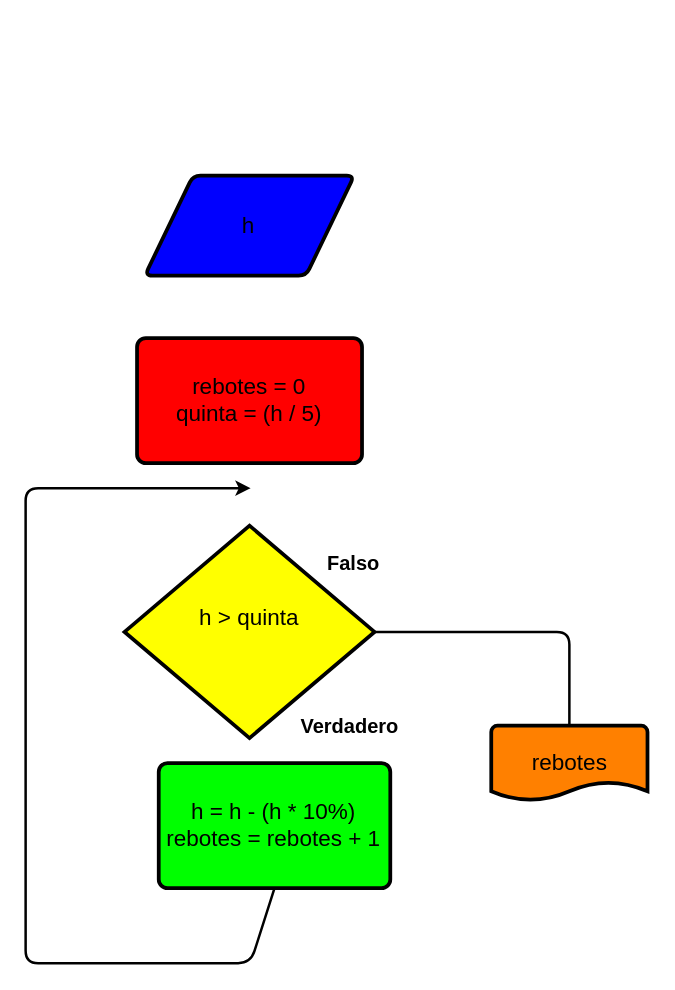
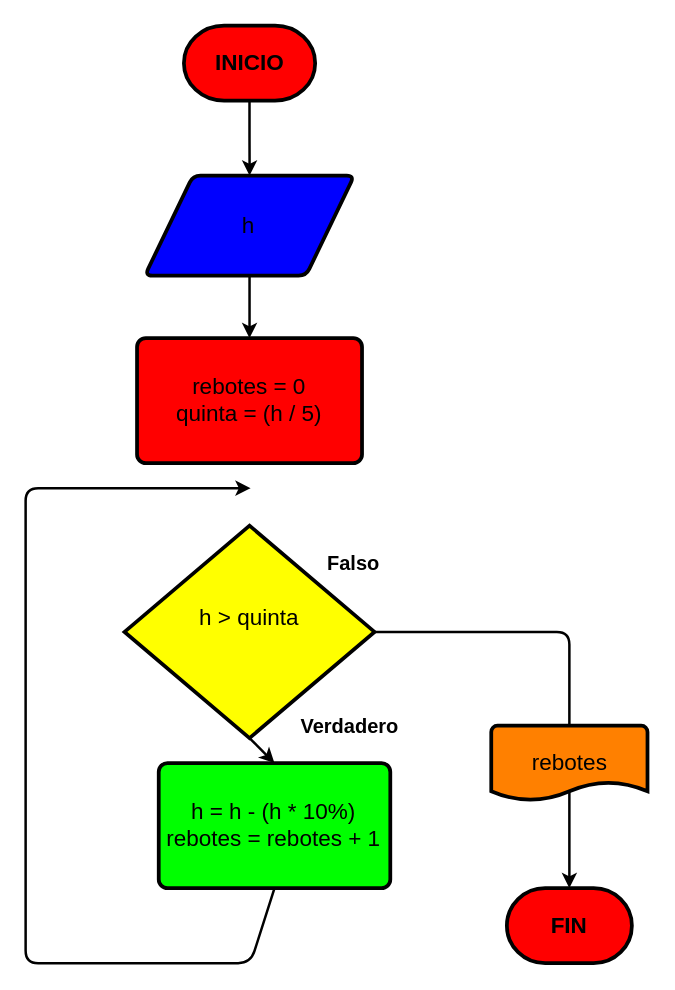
none -> (250, 63)
none -> (250, 133)
none -> (250, 302)
none -> (258, 747)
none -> (569, 834)
none -> (569, 926)
